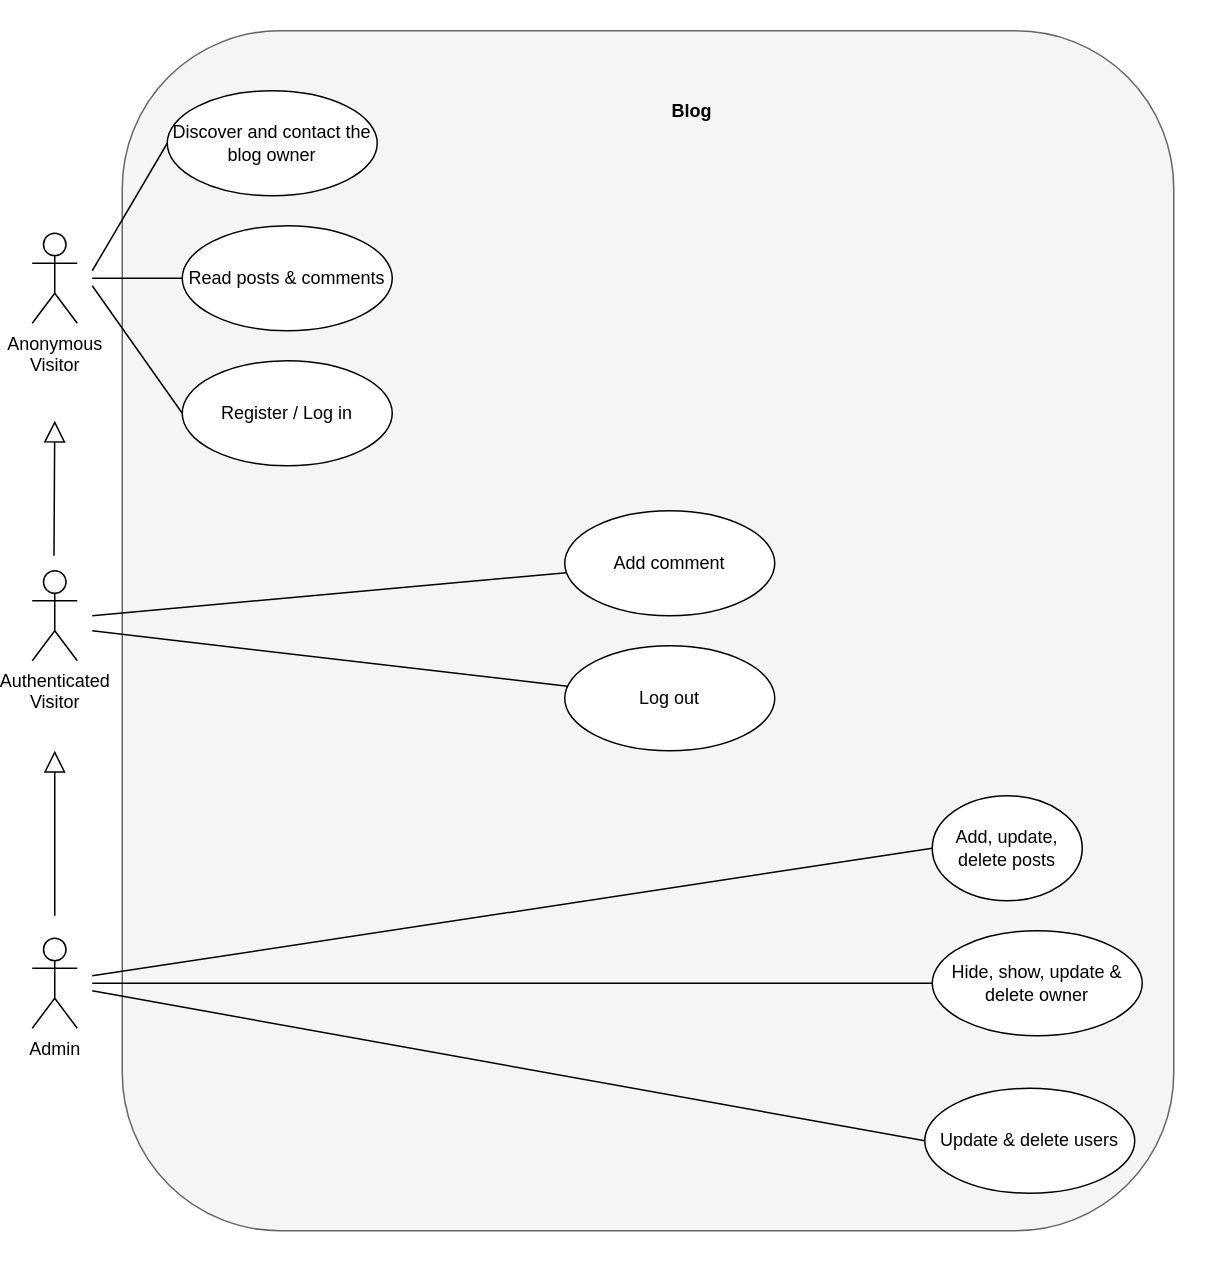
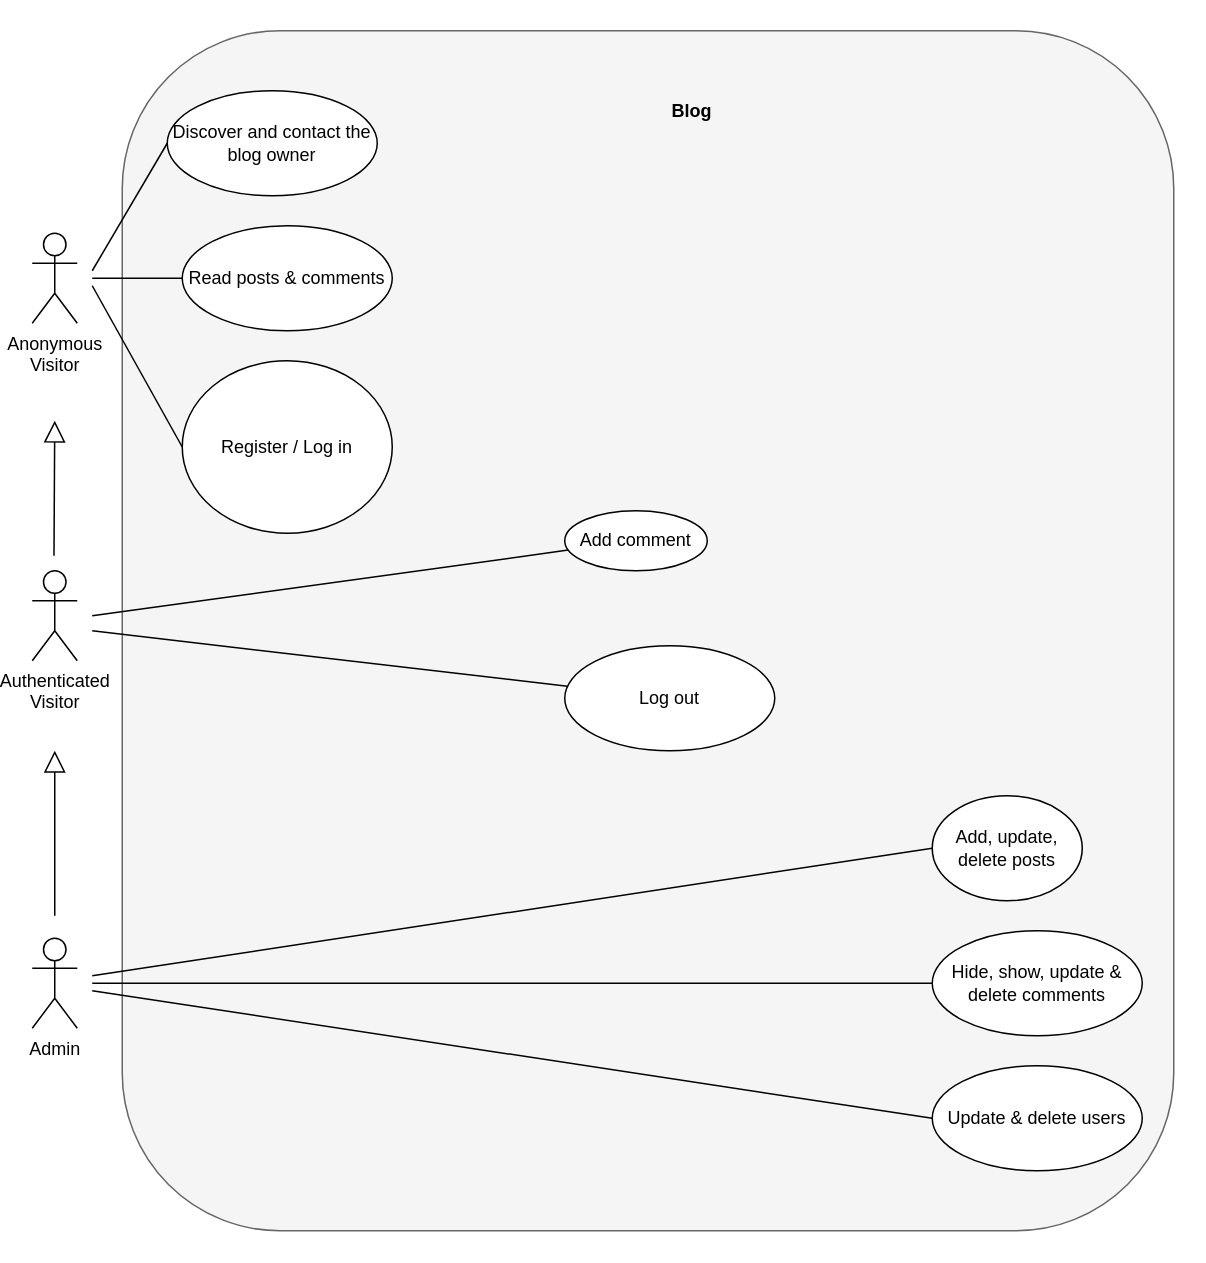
(287, 413) -> (287, 447)
(670, 563) -> (636, 541)
(1037, 983) -> (1037, 983)
(1030, 1141) -> (1037, 1118)
